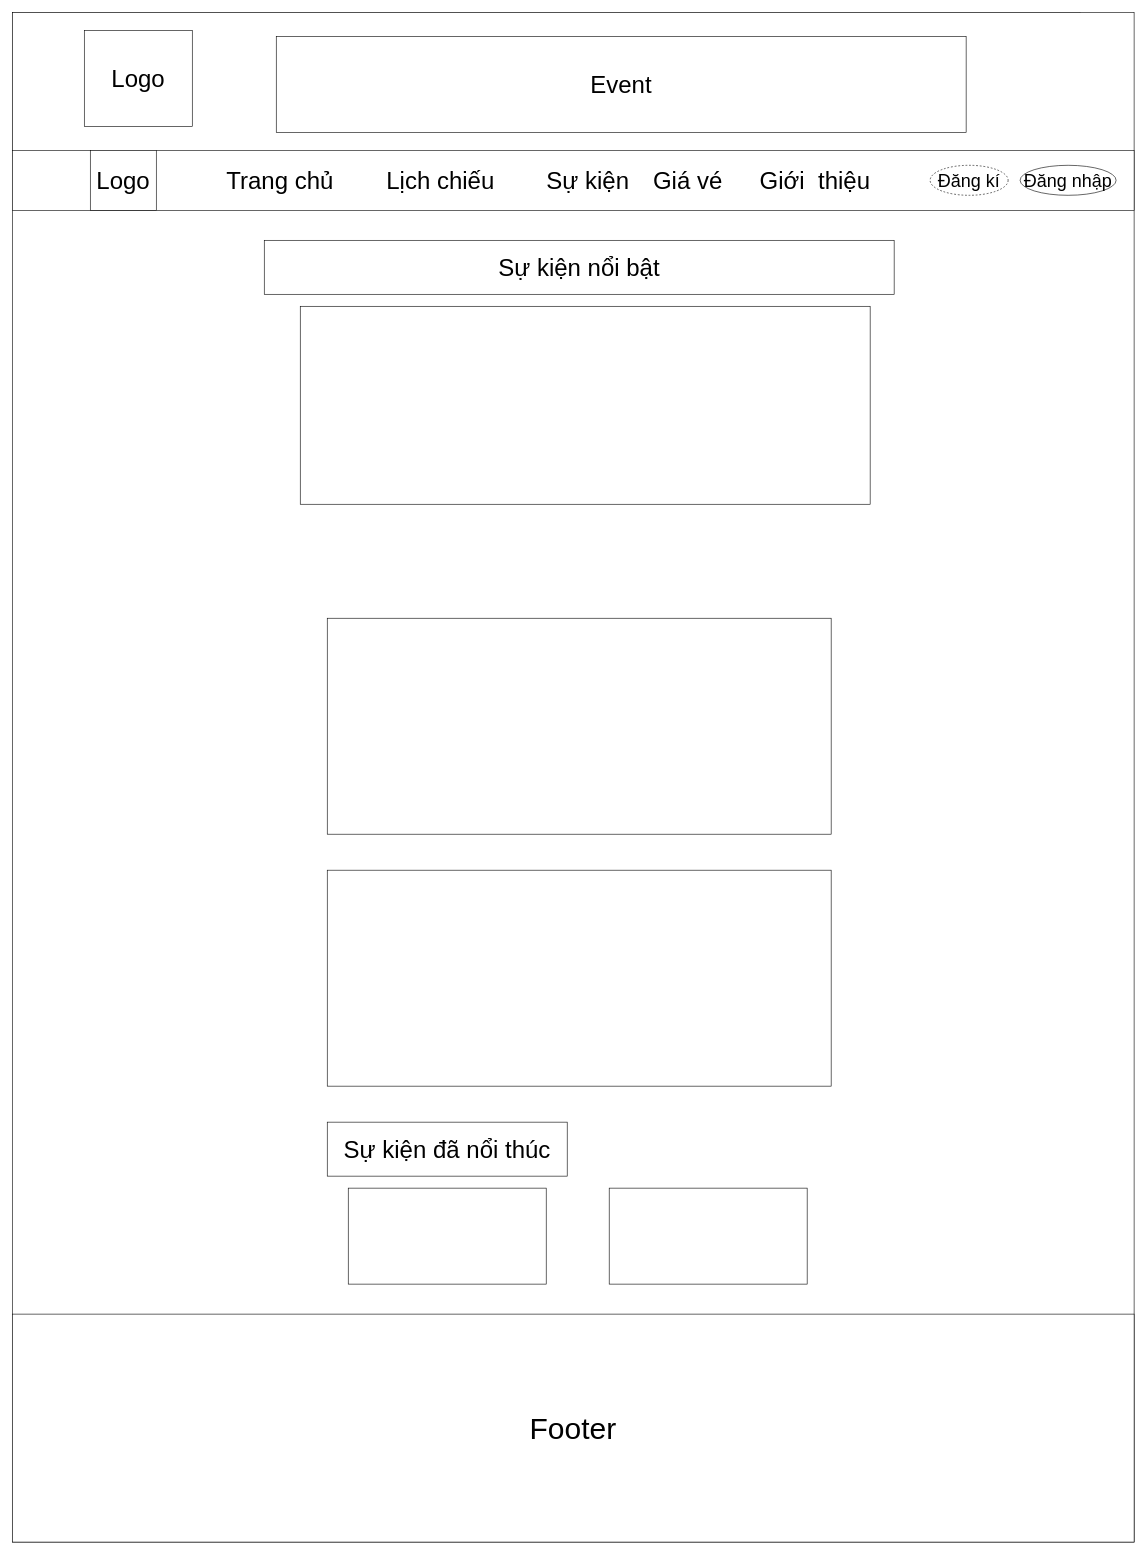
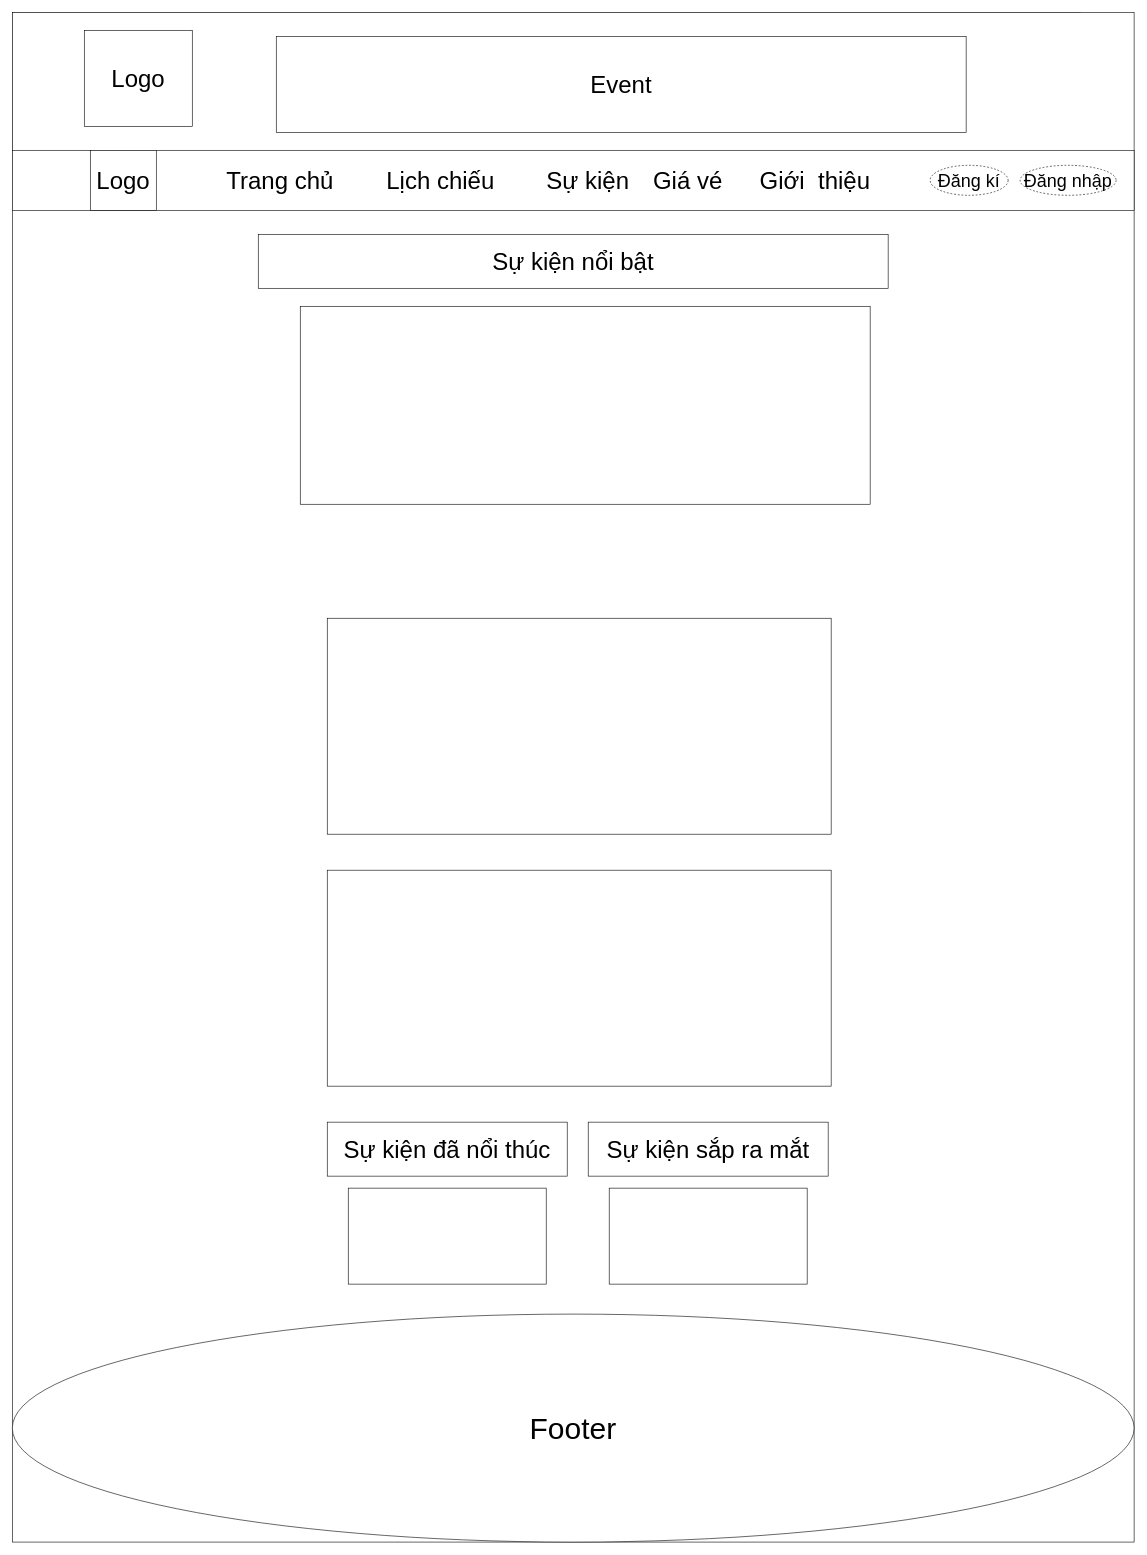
(1068, 180) -> (1068, 180)
(579, 267) -> (573, 261)
none -> (708, 1149)
(573, 1428) -> (573, 1428)
